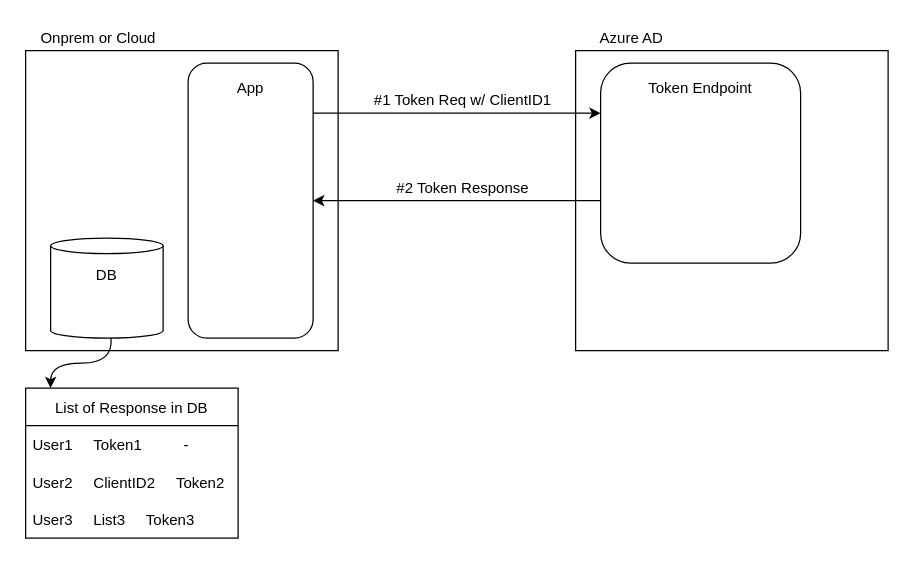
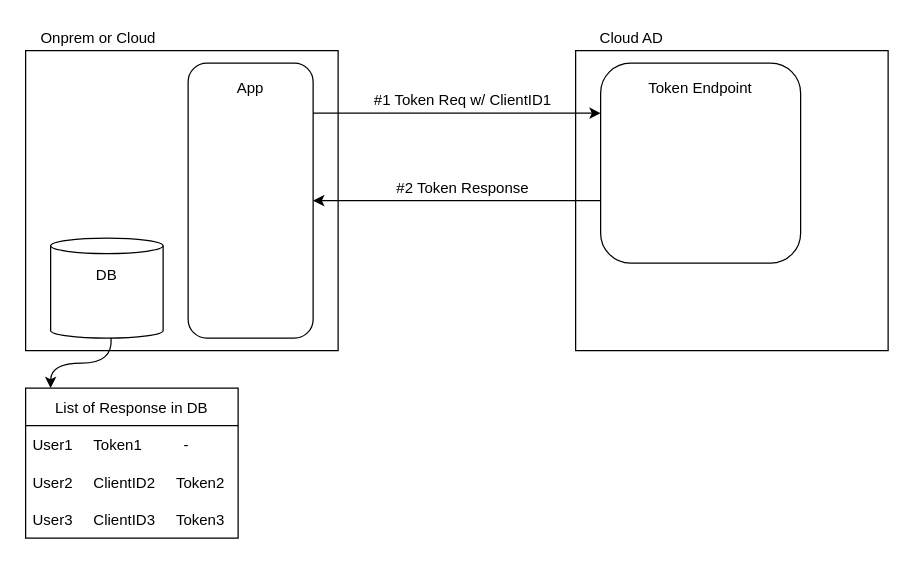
(632, 38) -> (632, 38)
(132, 520) -> (147, 520)
